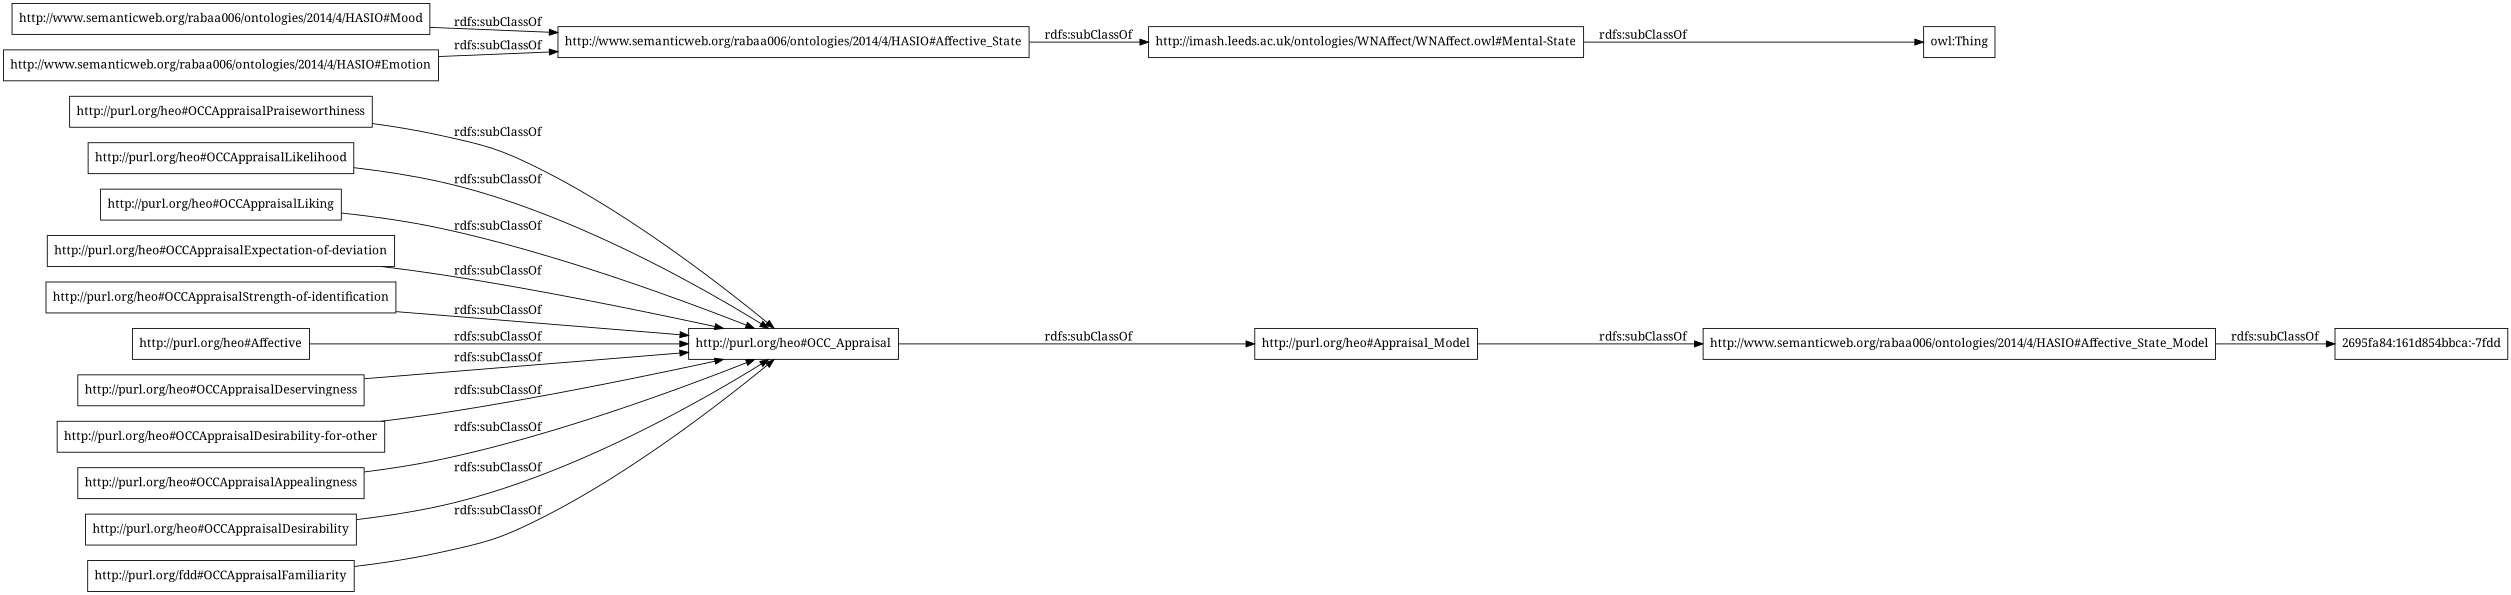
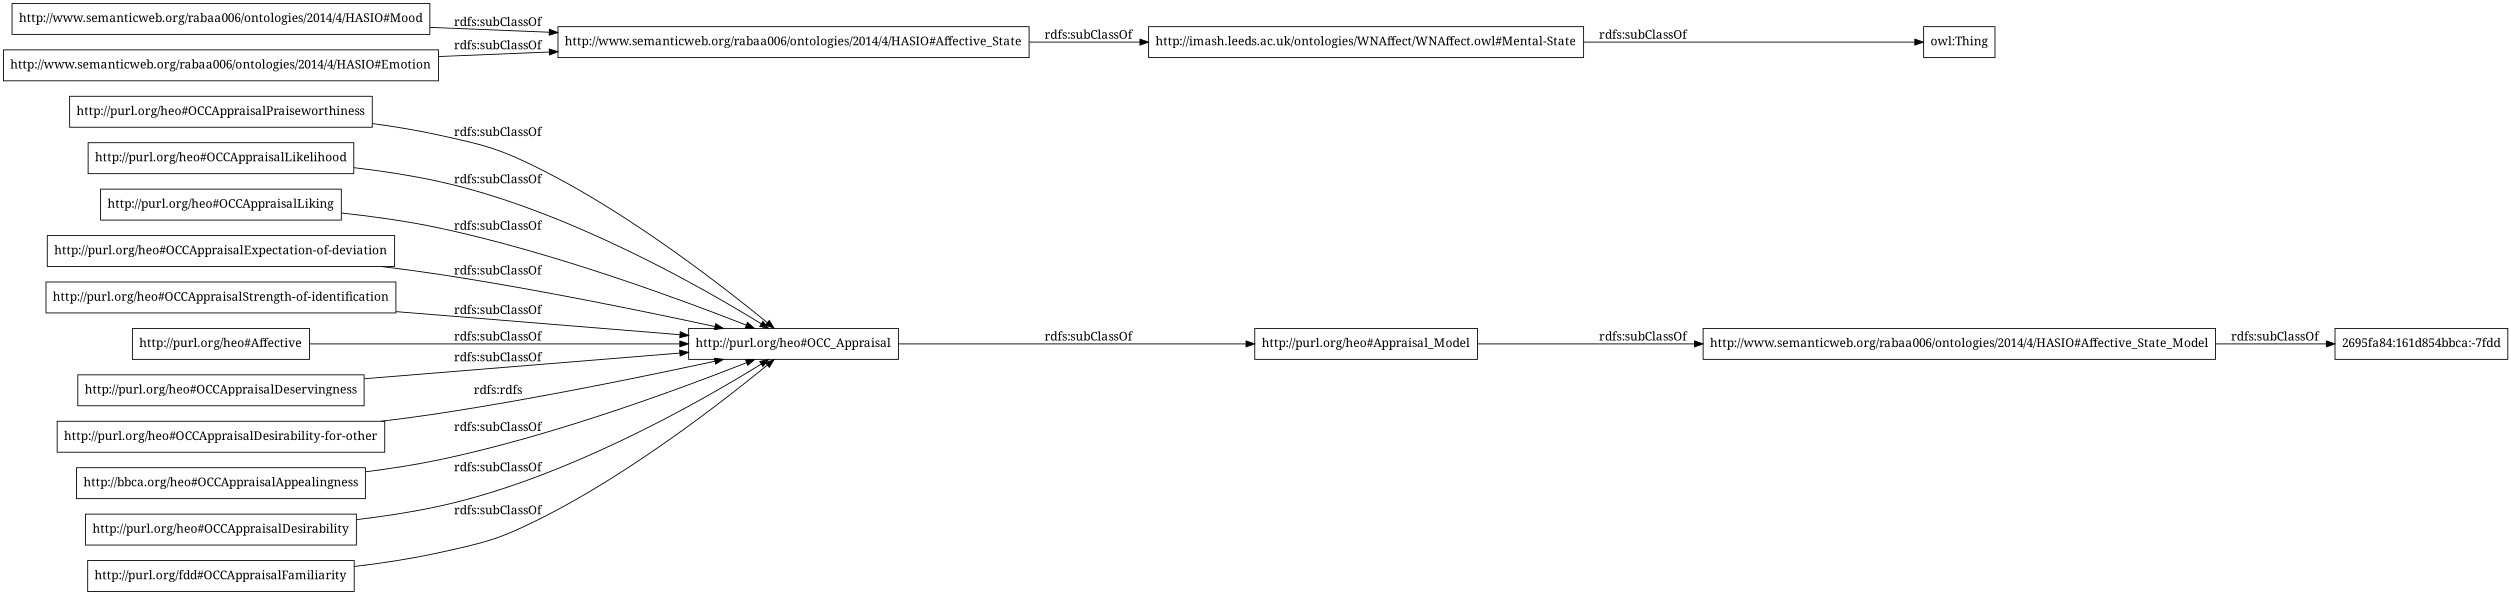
(498, 391) -> (498, 391)
(221, 483) -> (221, 483)
